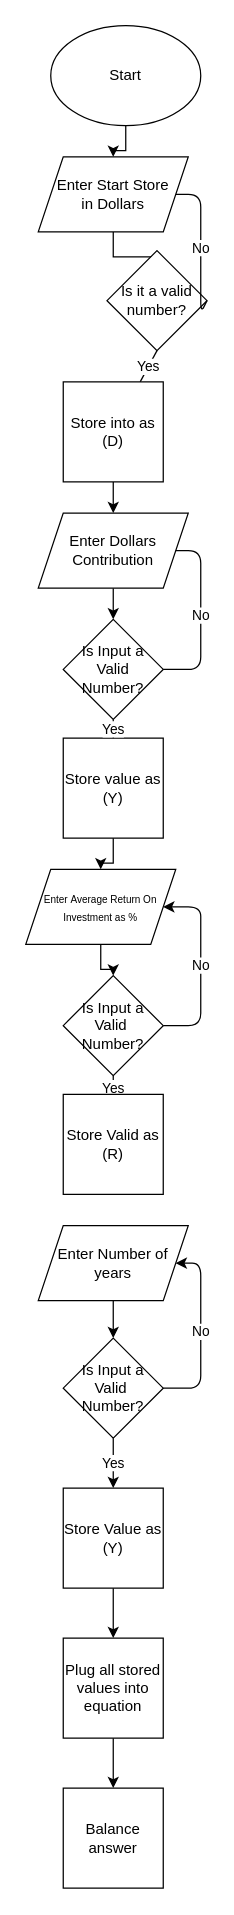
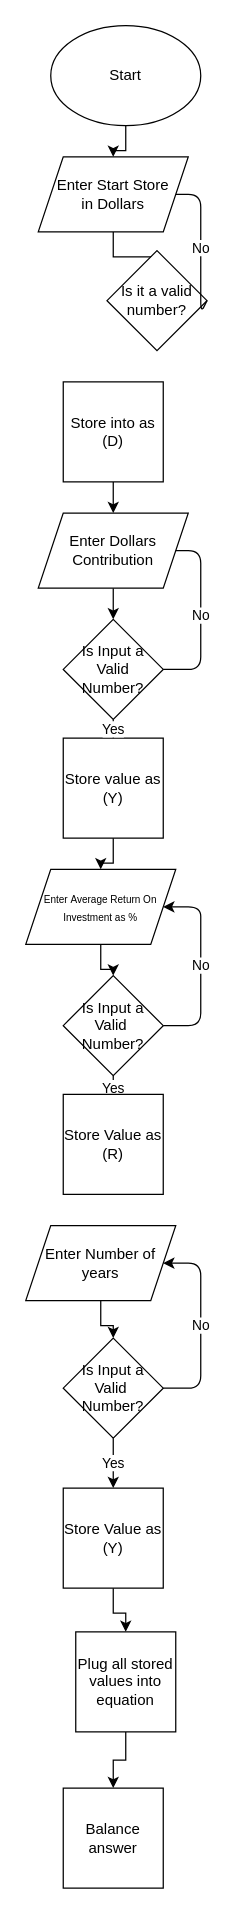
(148, 367) -> none
(113, 1144) -> (113, 1144)
(113, 1263) -> (101, 1263)
(113, 1688) -> (126, 1682)
